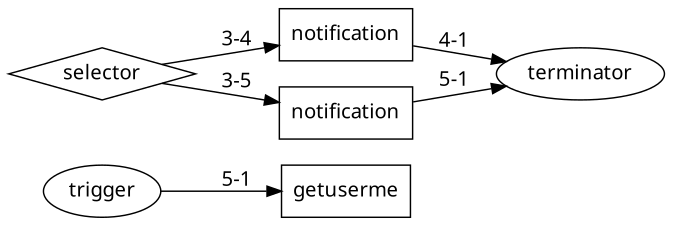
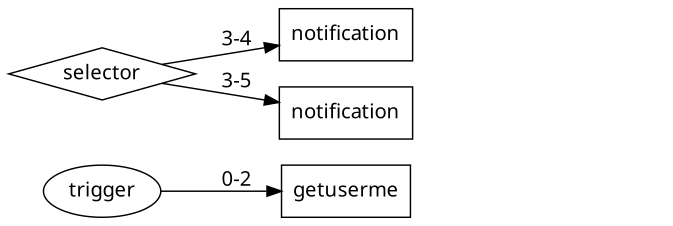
(580, 74) -> none
(237, 180) -> (237, 180)
